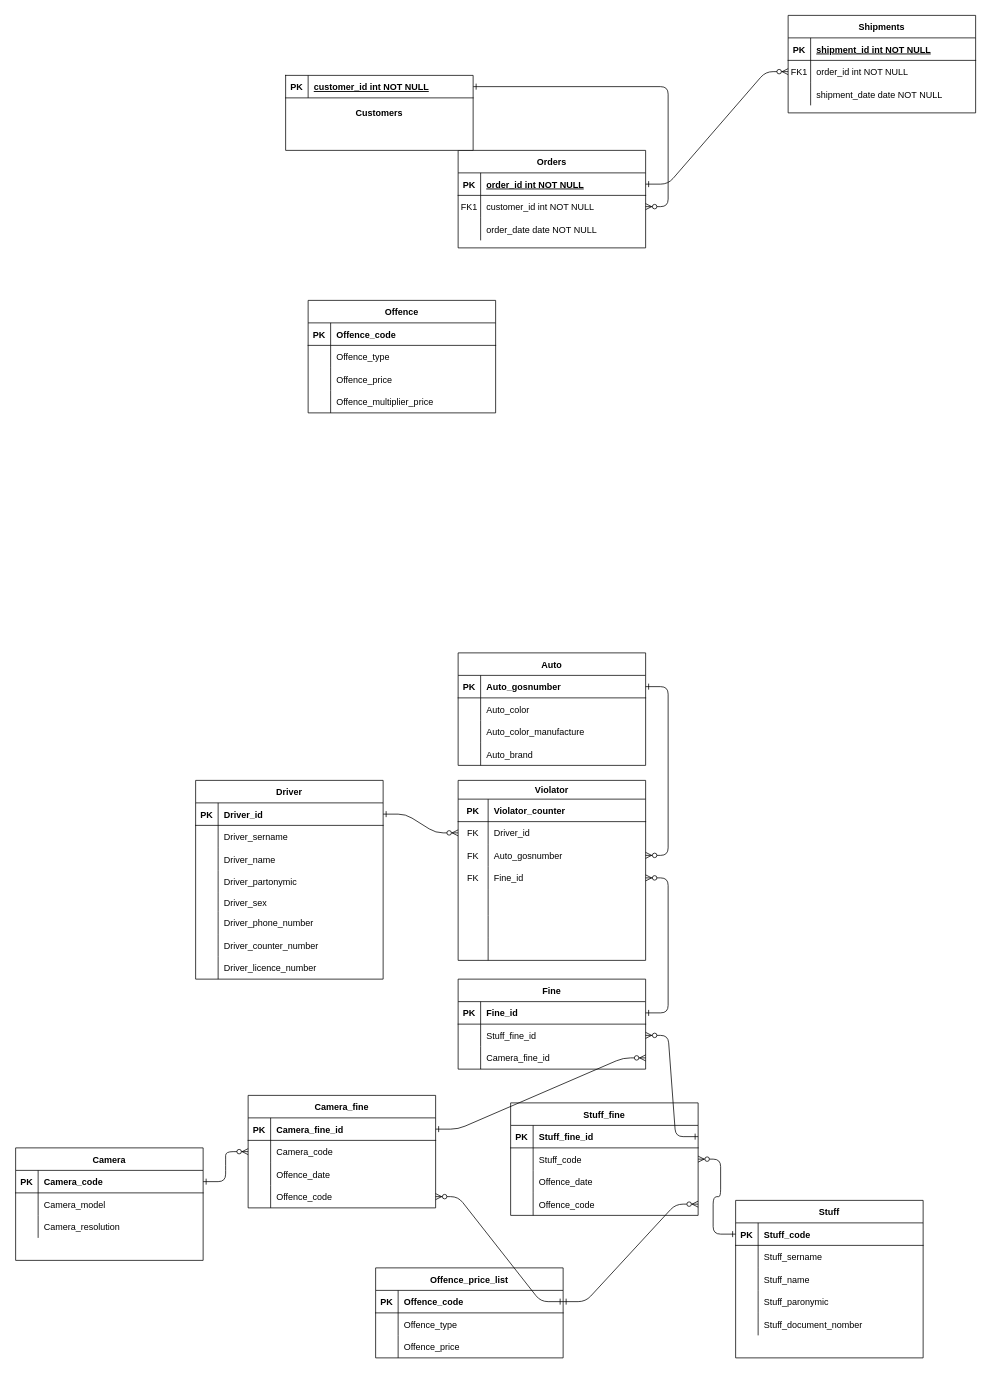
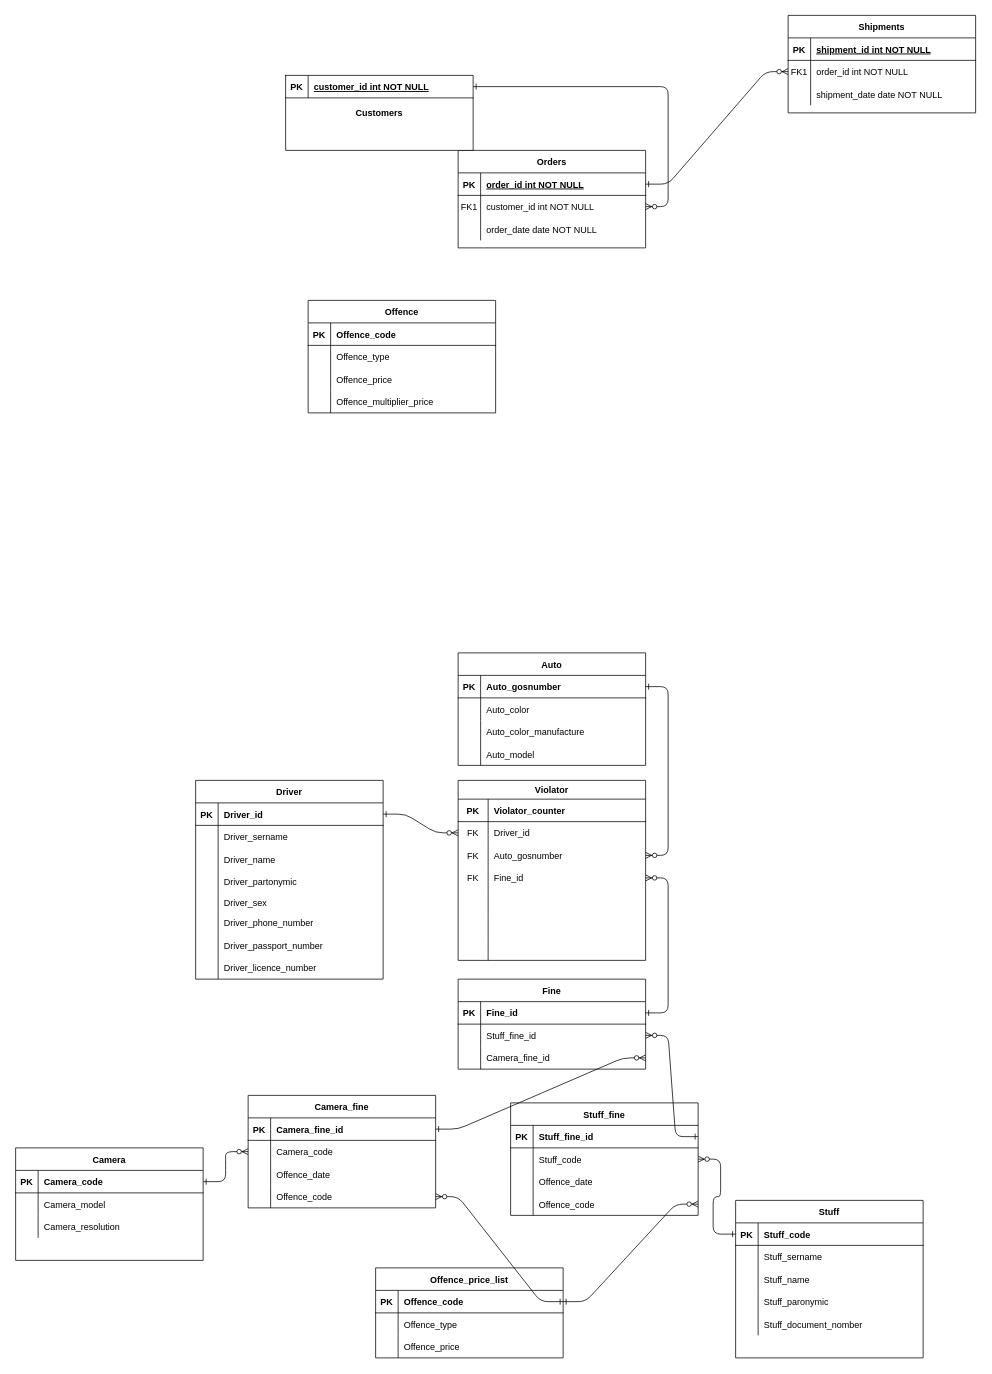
(511, 755) -> (510, 755)
(275, 946) -> (278, 946)
